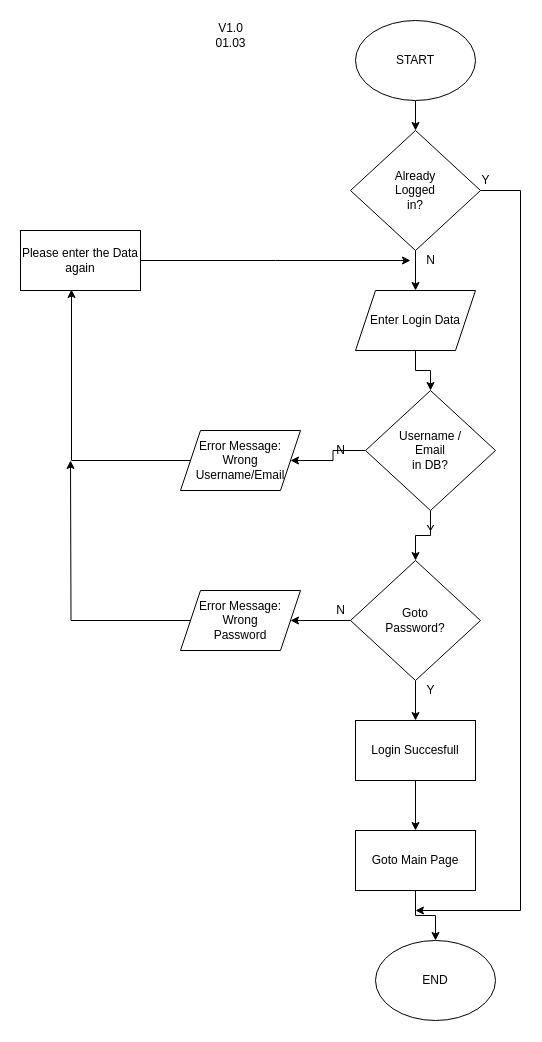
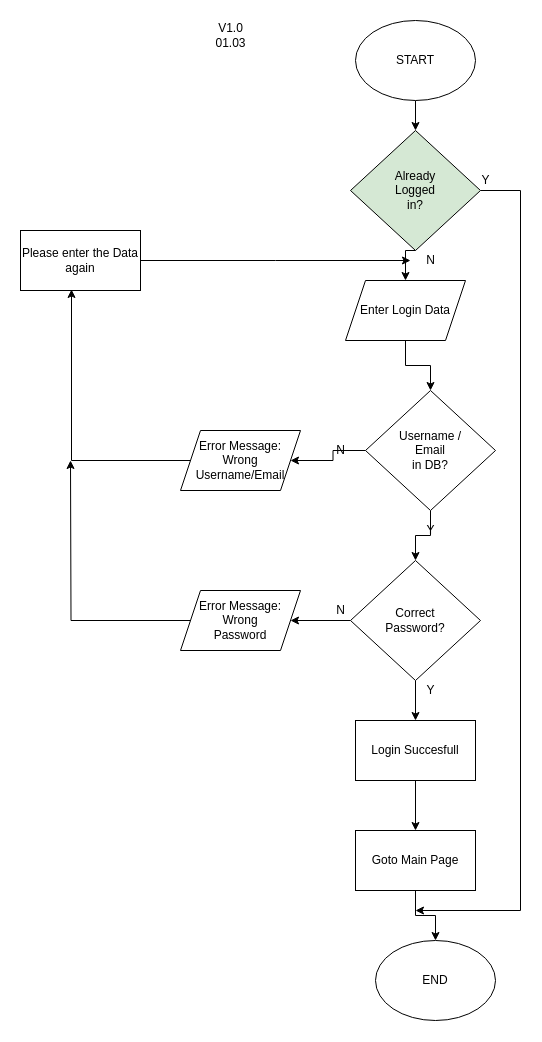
(416, 191) -> (416, 191)
(416, 321) -> (406, 311)
(416, 621) -> (416, 621)
